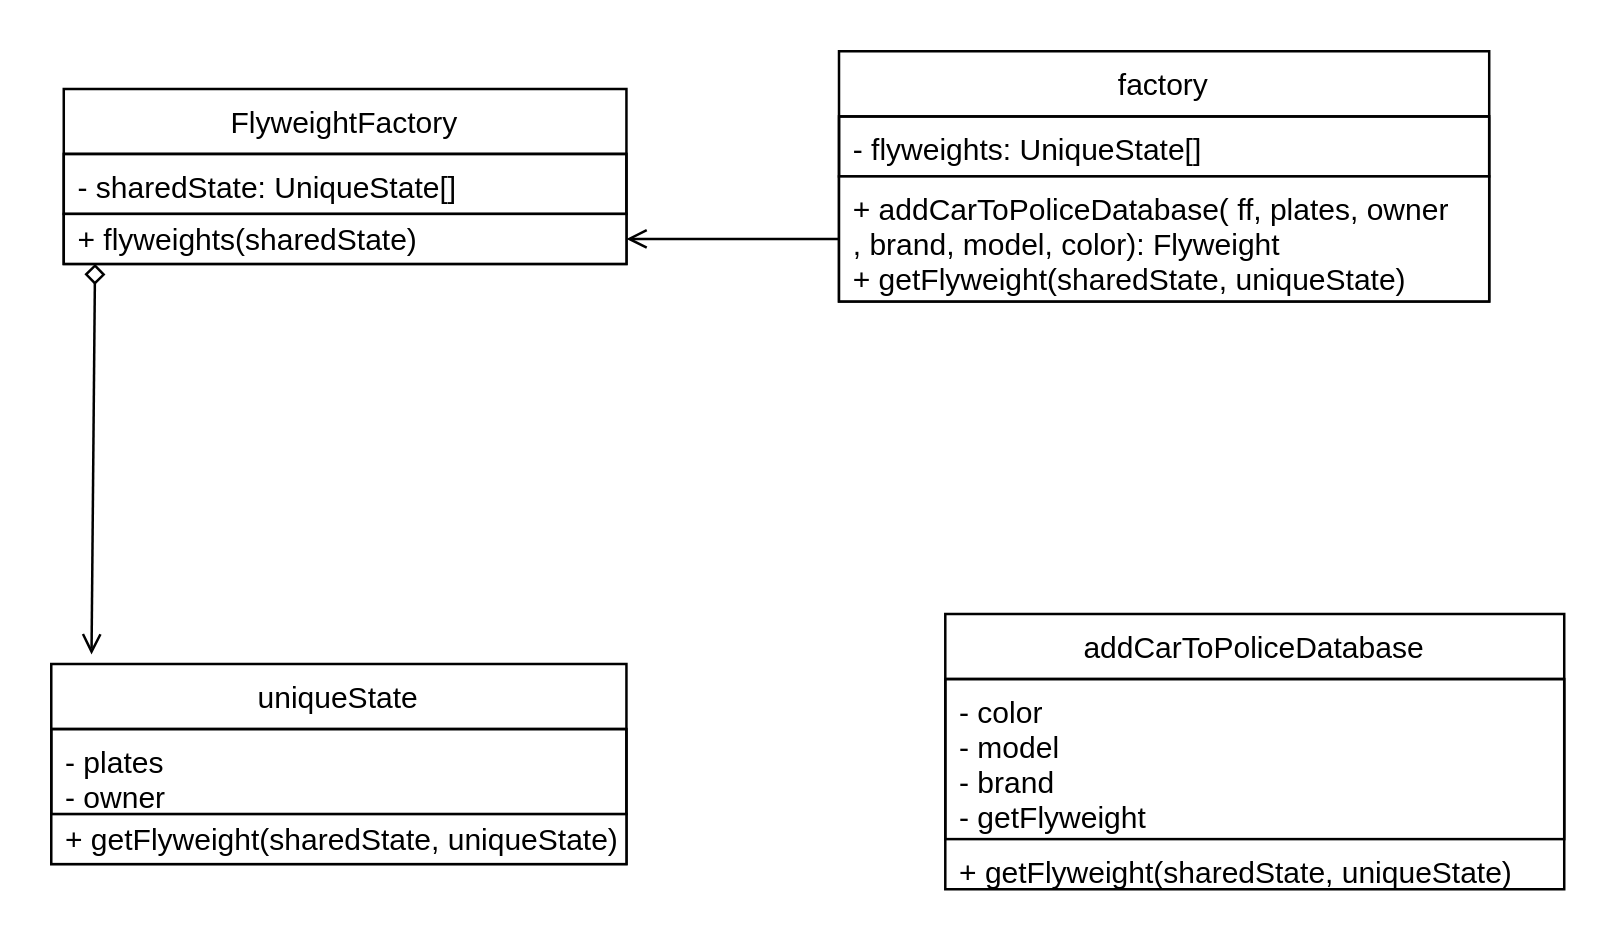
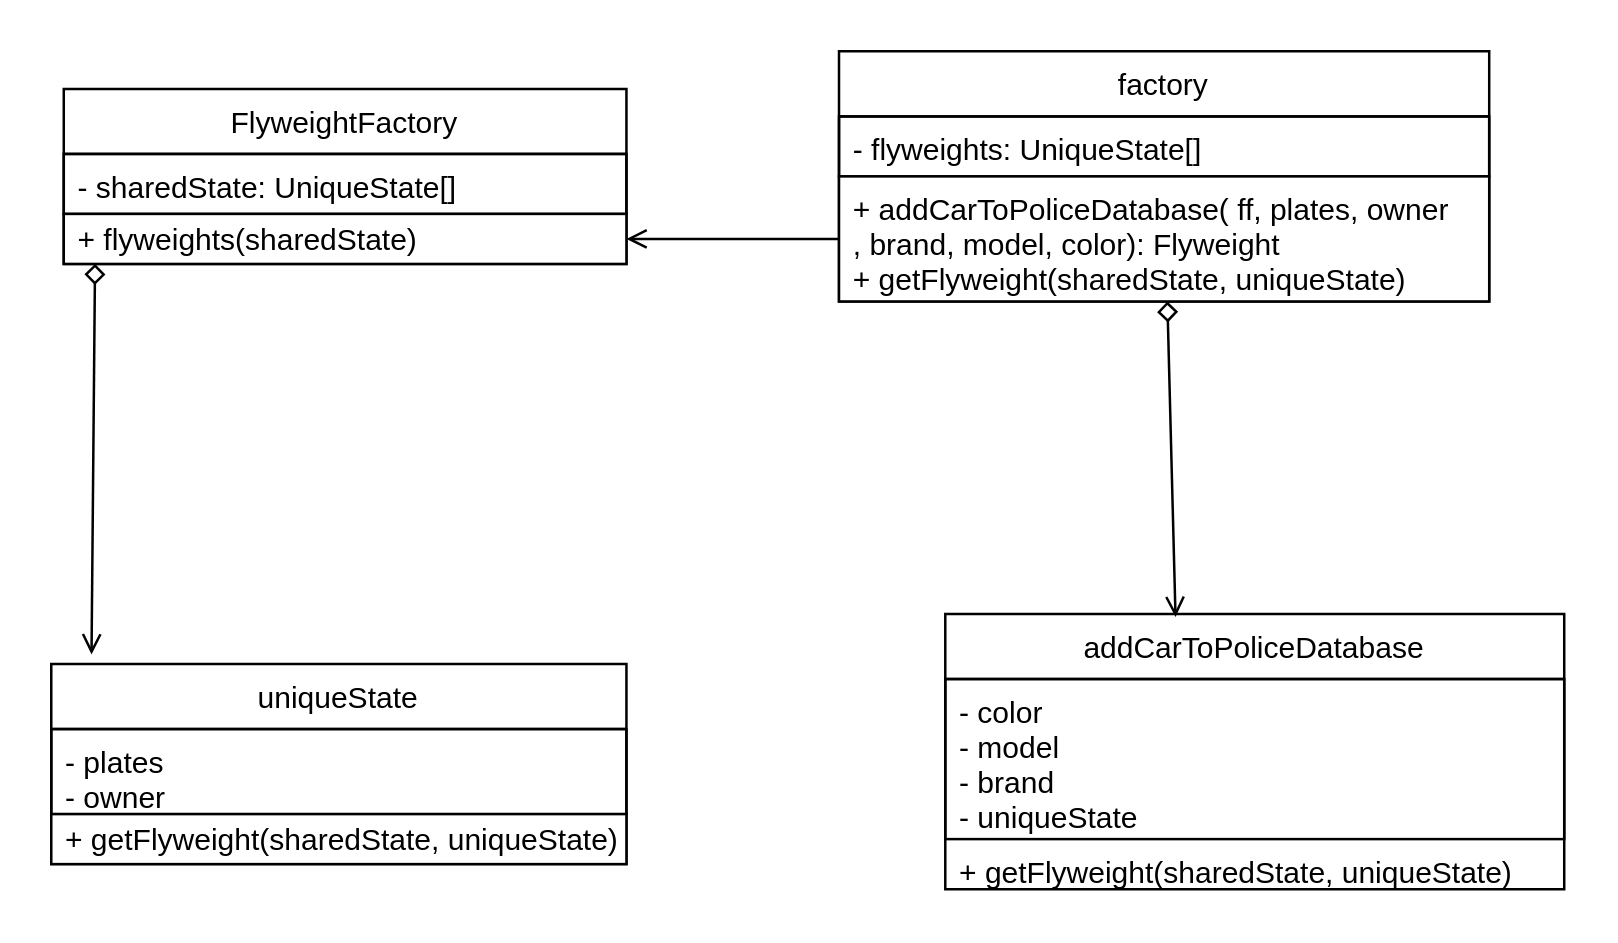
none -> (1171, 466)
(1010, 713) -> (1010, 713)
